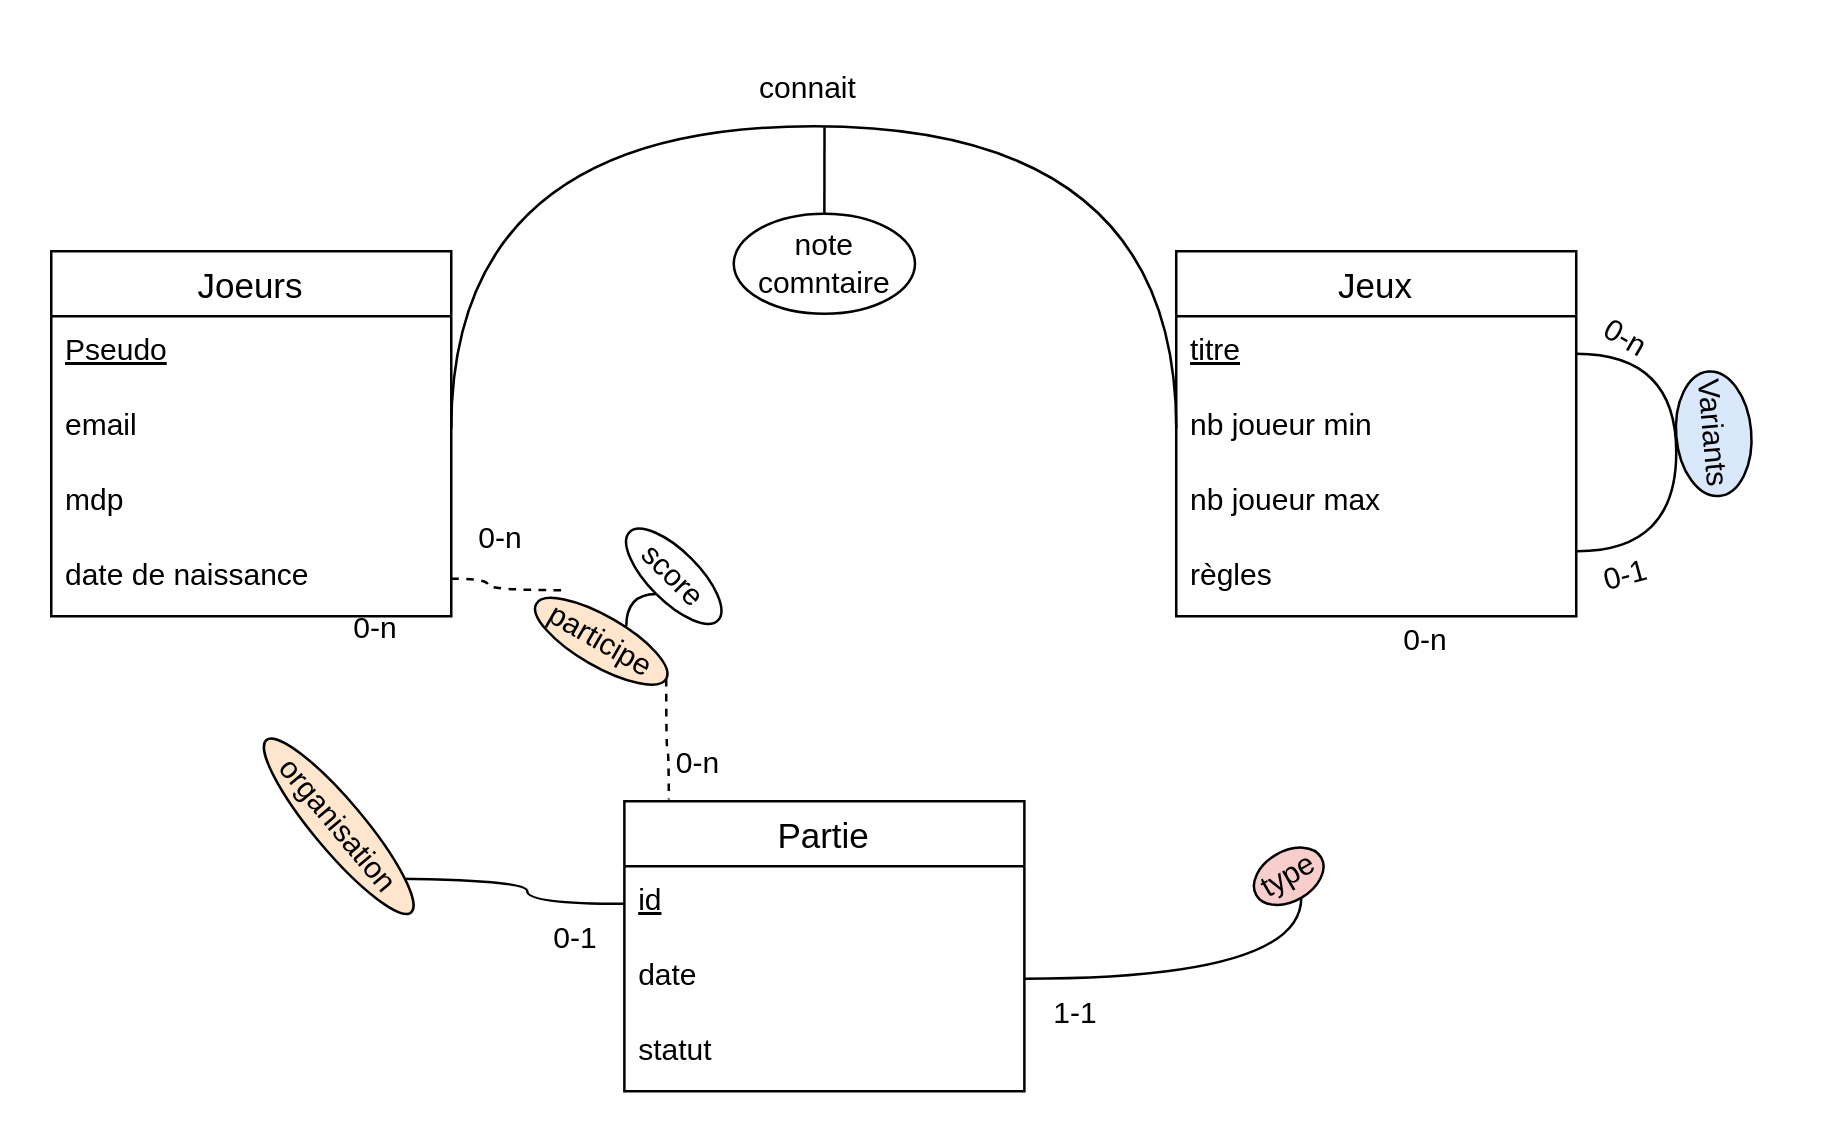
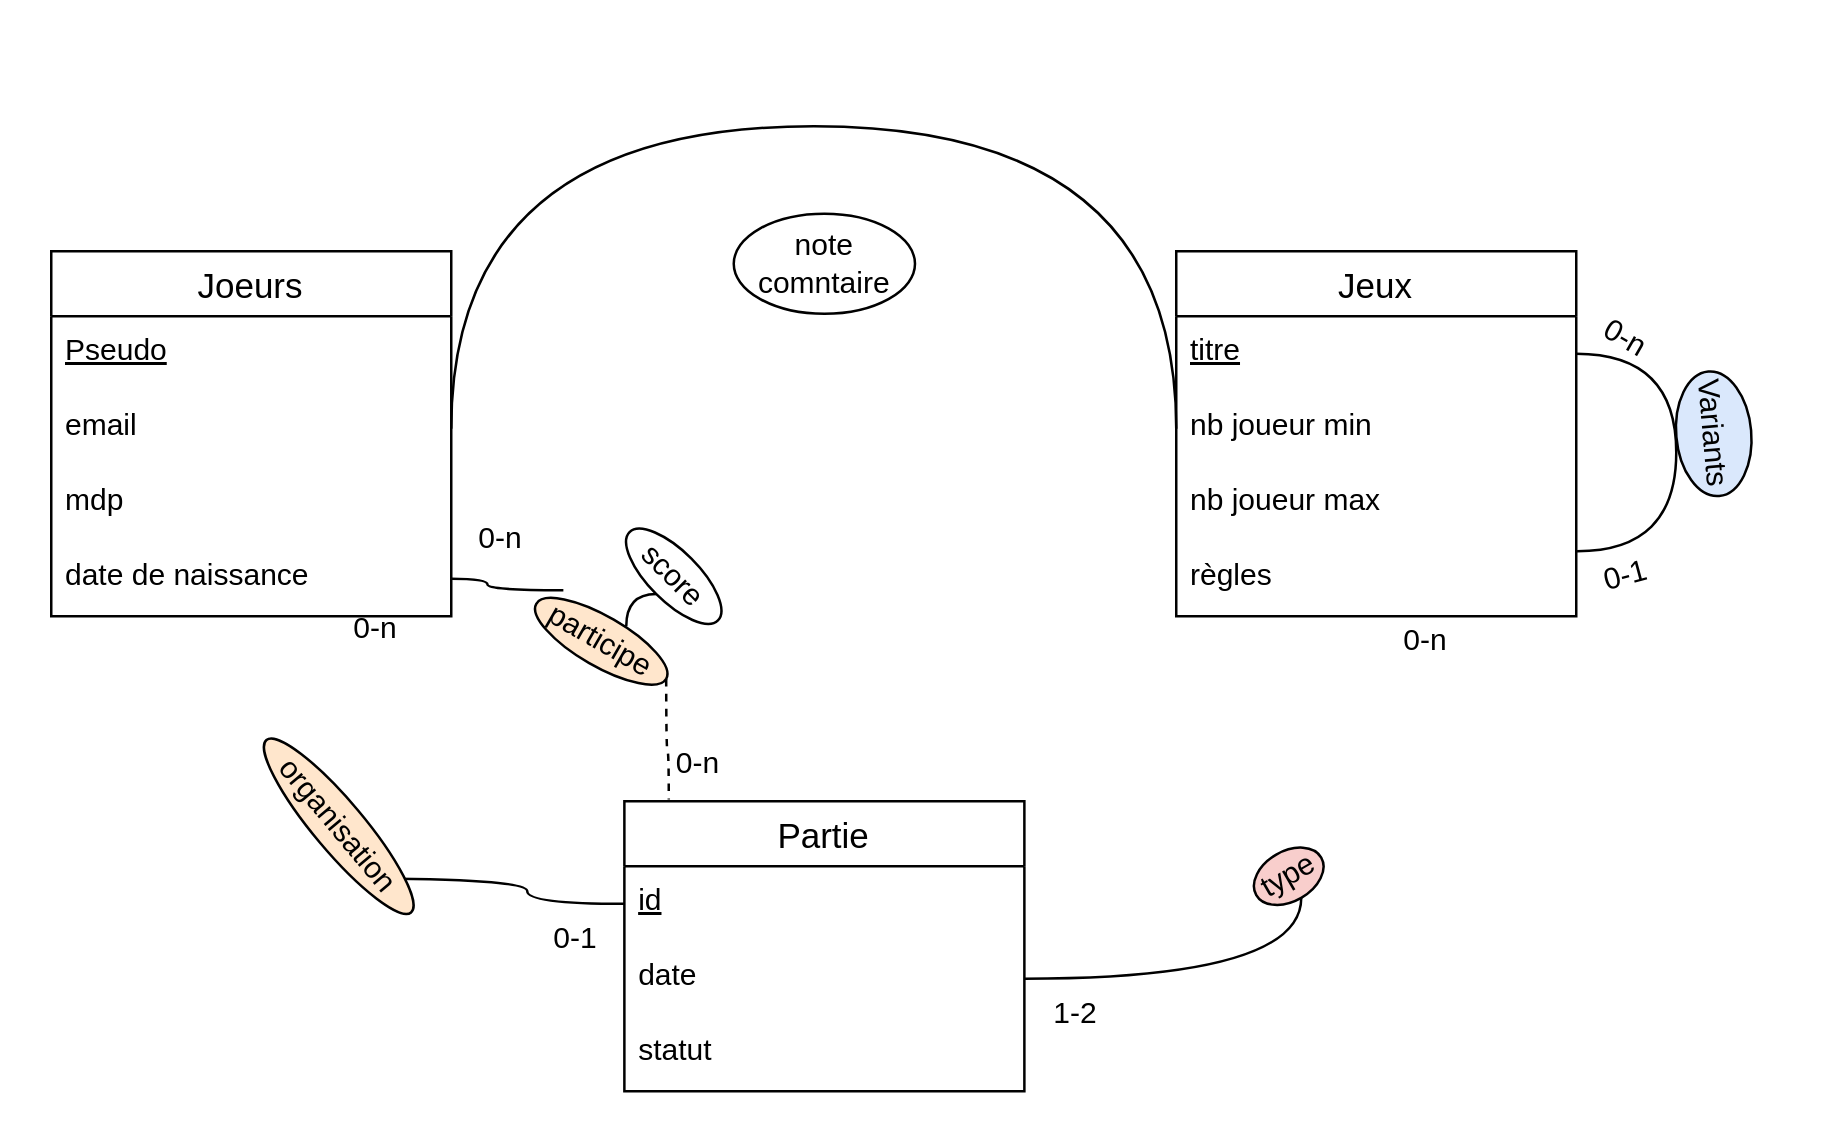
(809, 89) -> none
(824, 172) -> none
(510, 589) -> (510, 589)
(1076, 1014) -> (1076, 1014)
